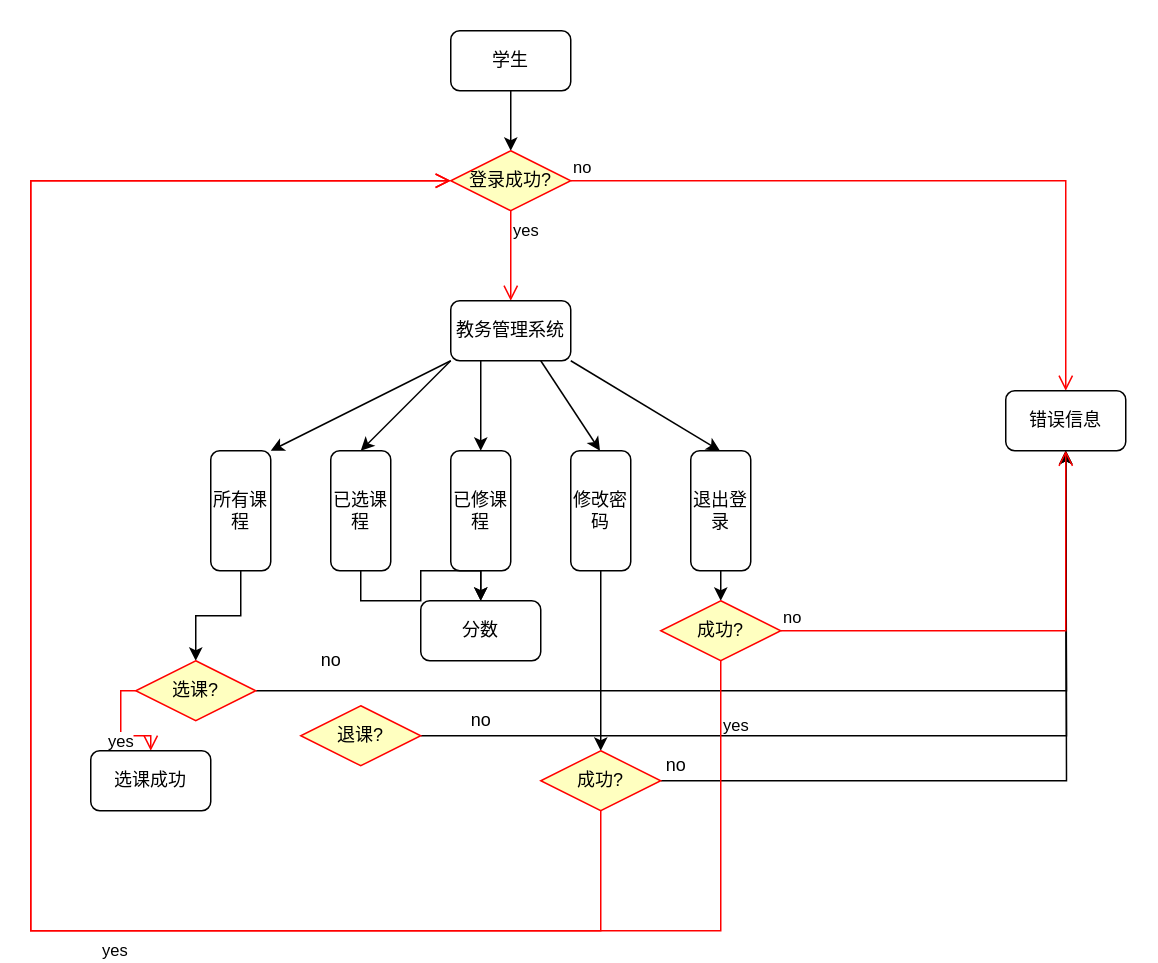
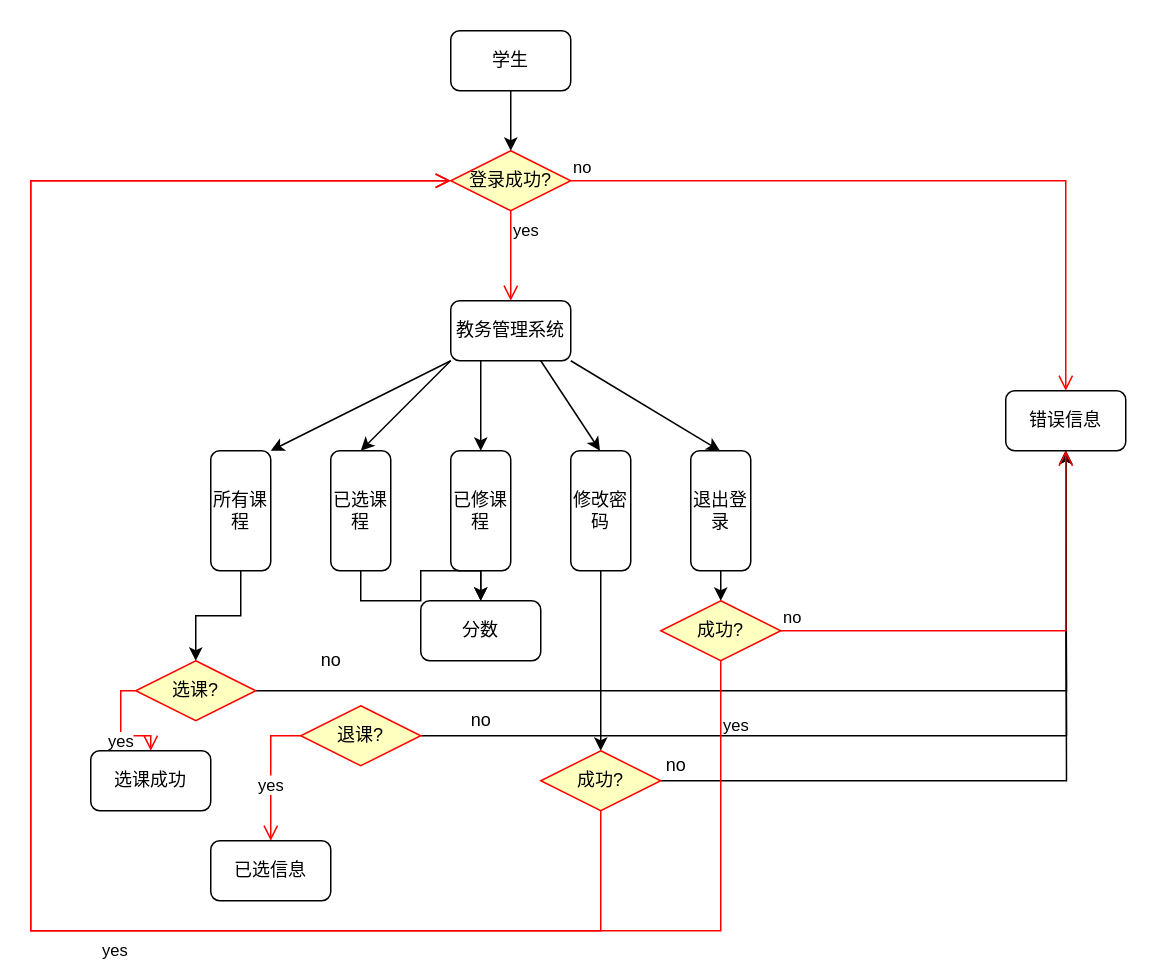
none -> (271, 771)
none -> (271, 871)
